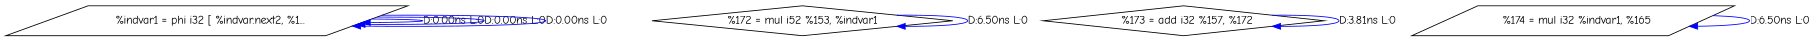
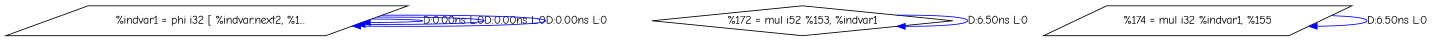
(1184, 21) -> none
(1573, 21) -> (1198, 21)
